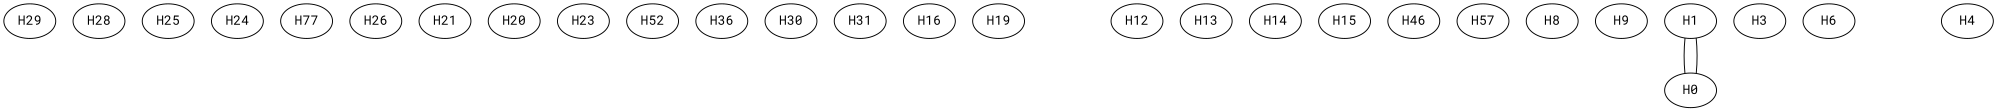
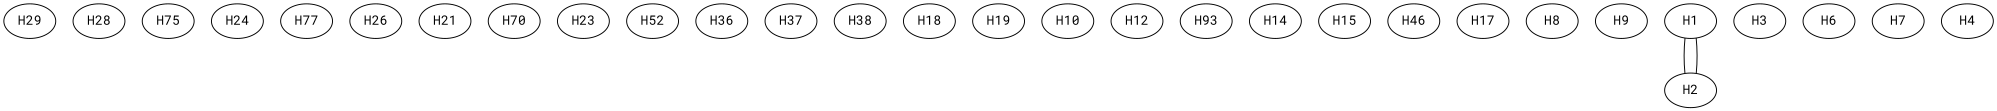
(168, 21) -> (168, 21)
(514, 21) -> (514, 21)
(791, 21) -> (791, 21)
(860, 21) -> (860, 21)
(929, 21) -> (929, 21)
none -> (1068, 21)
(1206, 21) -> (1206, 21)
(1483, 21) -> (1483, 21)
none -> (1898, 21)
(1691, 90) -> (1691, 90)
